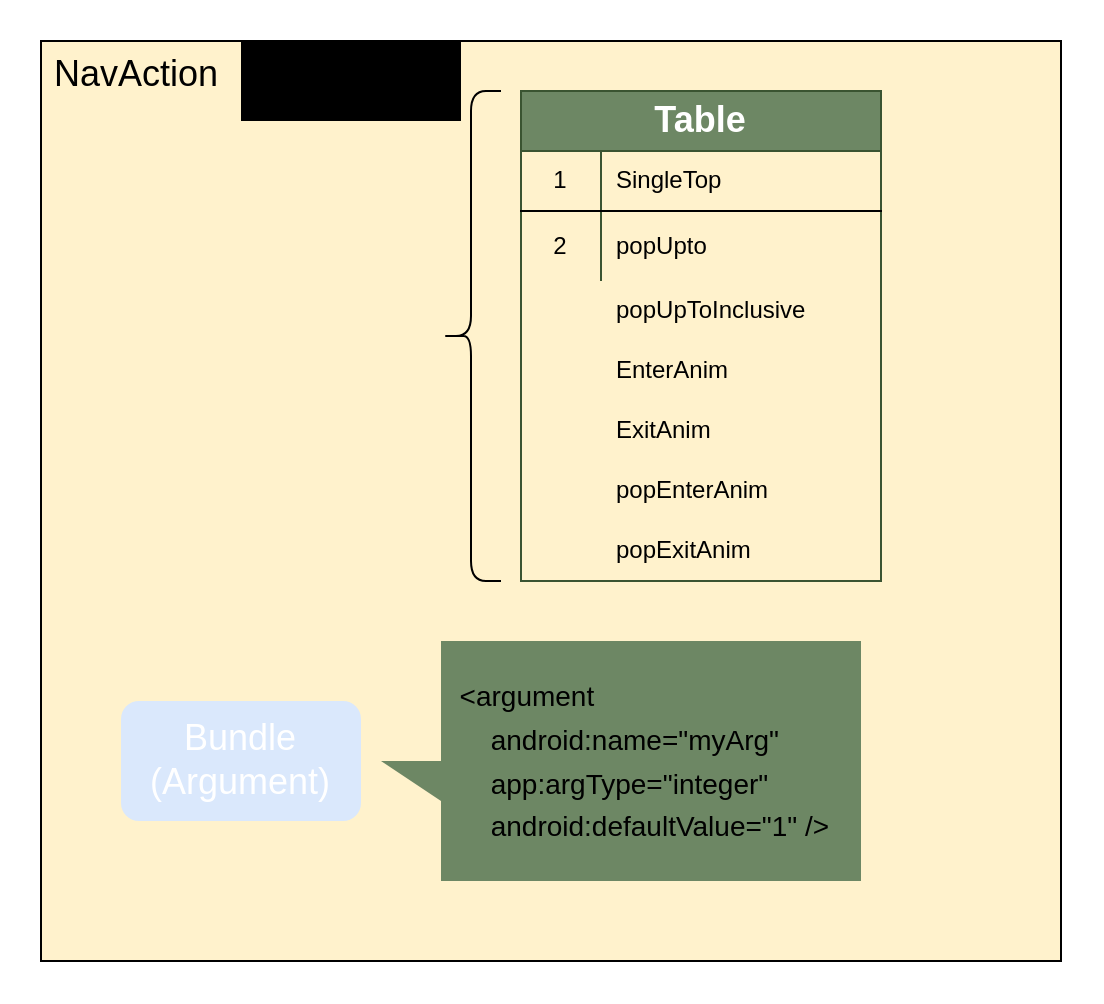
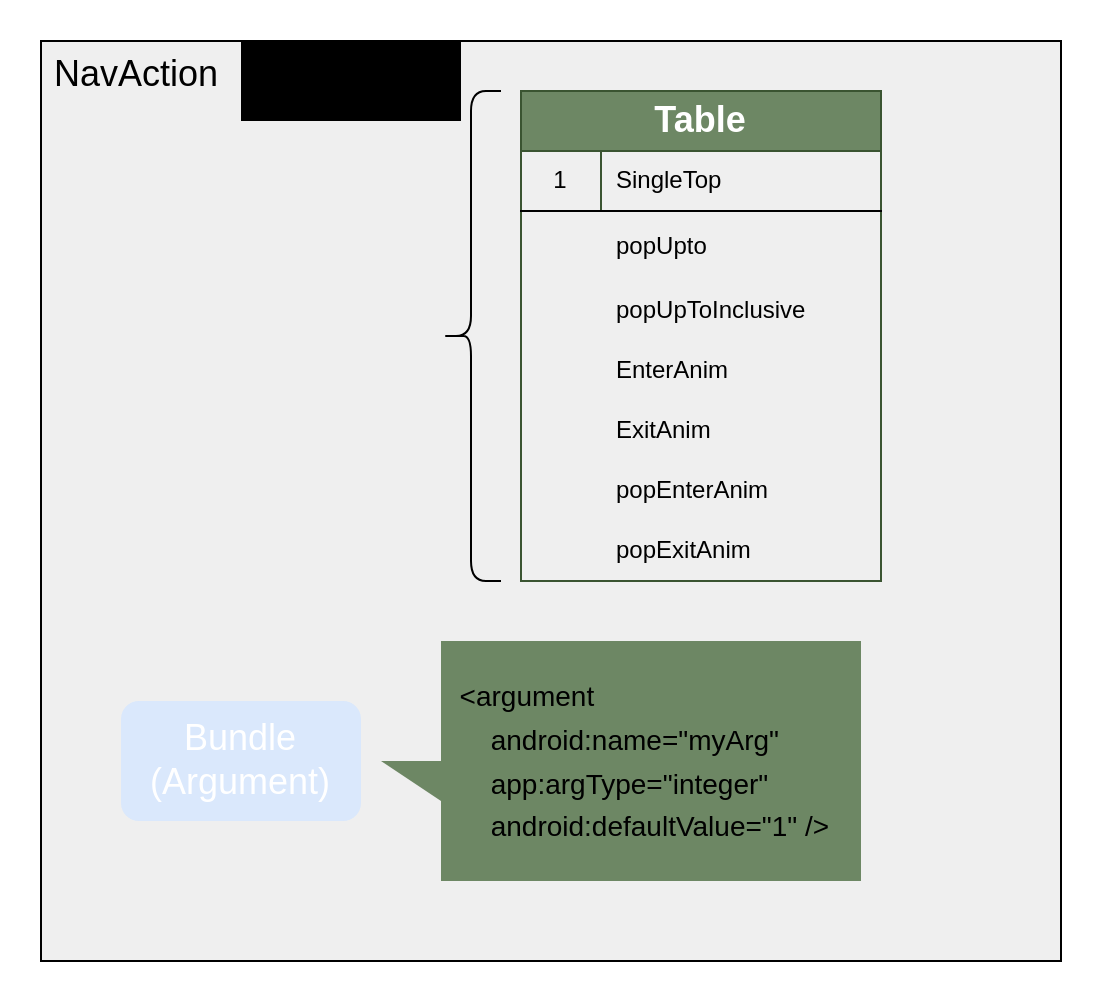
(131, 77) -> (131, 77)
(561, 246) -> none
